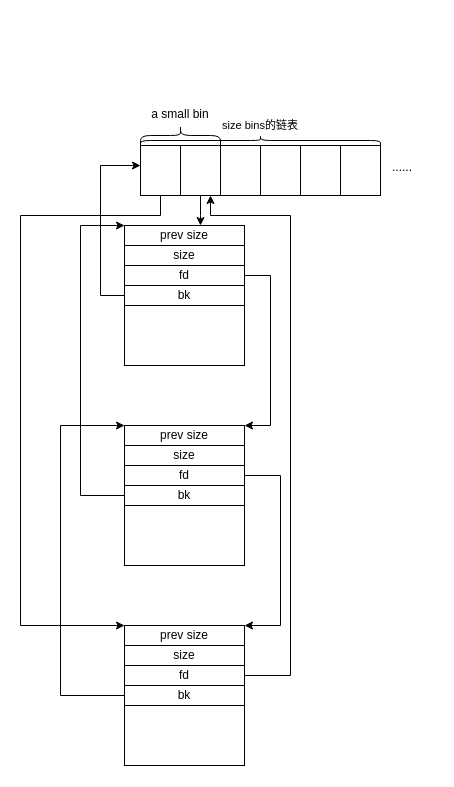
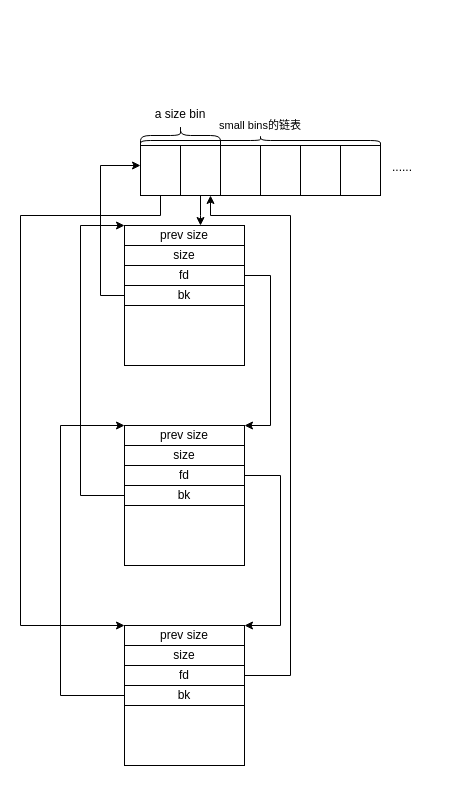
(181, 111) -> (181, 111)
(261, 126) -> (261, 126)
